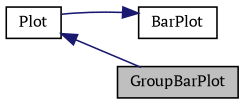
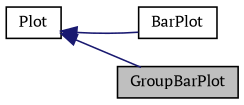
(92, 12) -> (108, 33)
